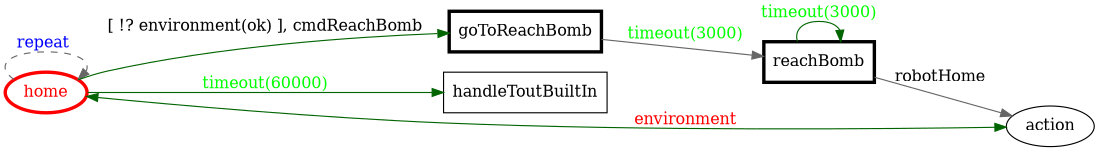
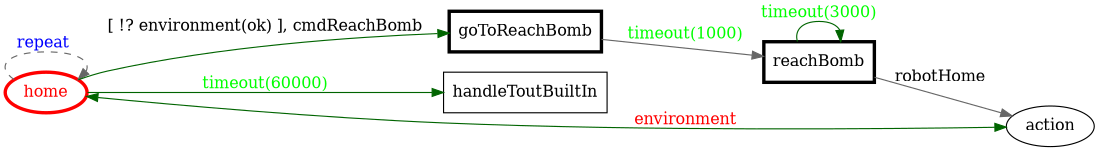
(685, 34) -> (685, 34)
